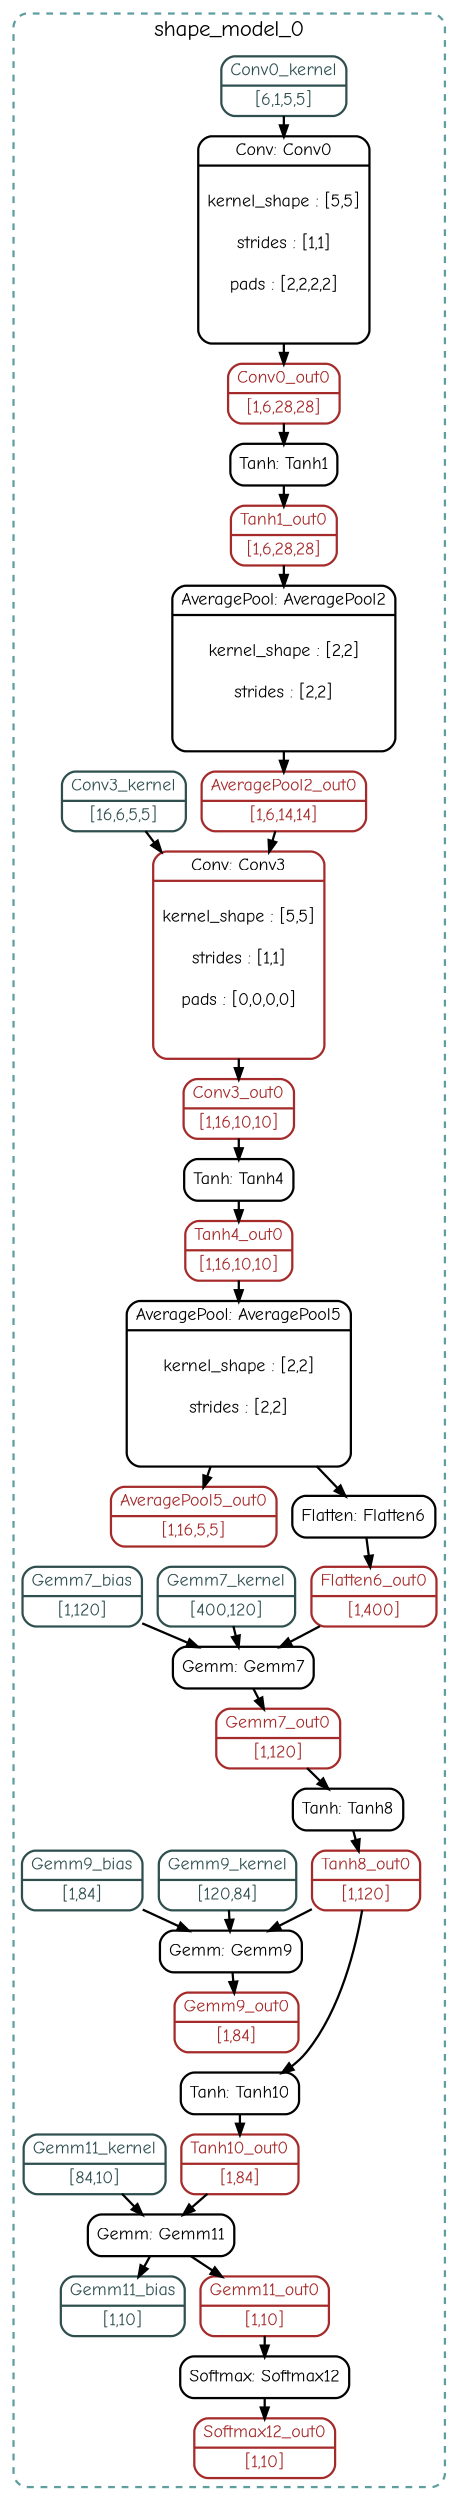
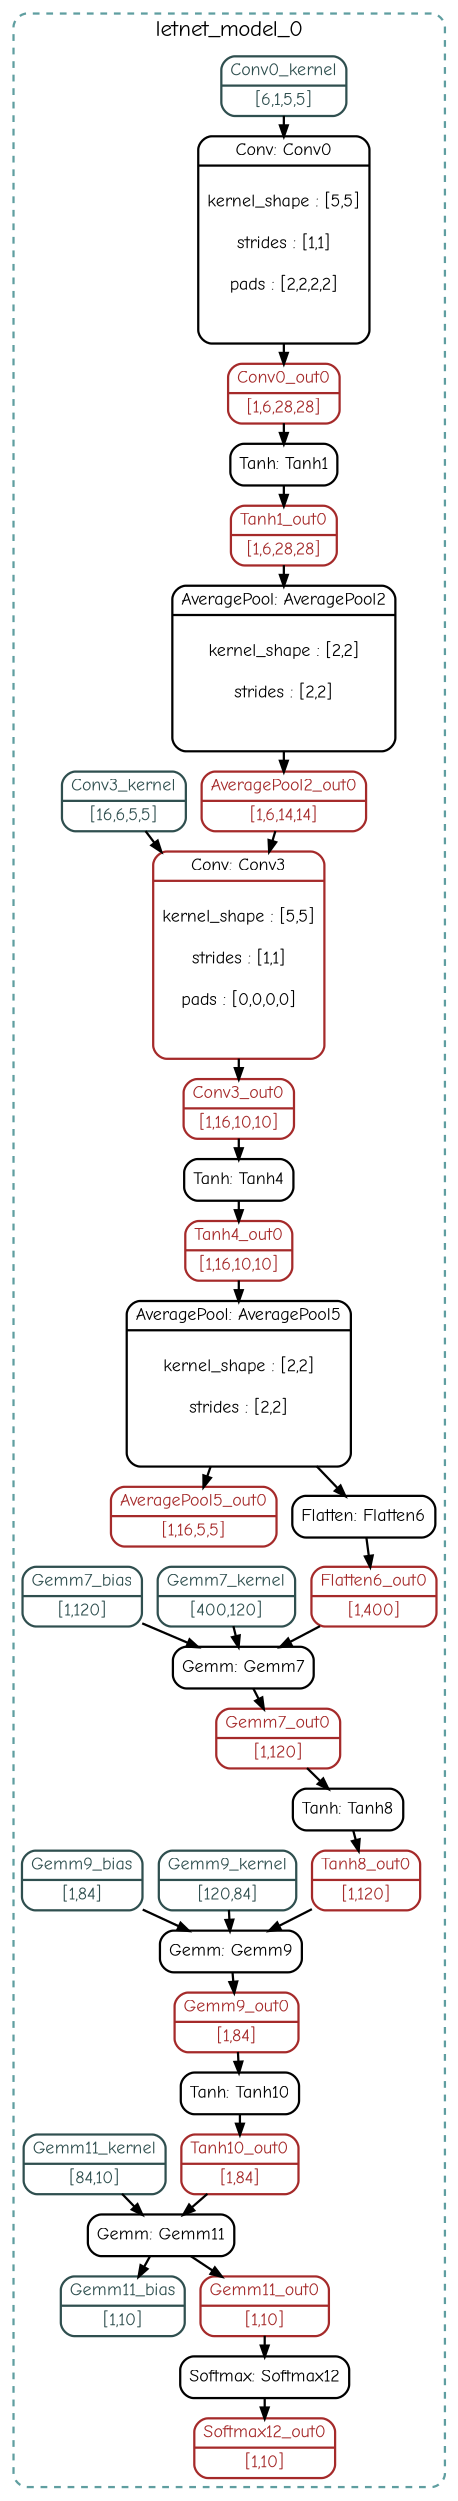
(229, 30) -> (229, 30)
(339, 1994) -> (238, 2057)
